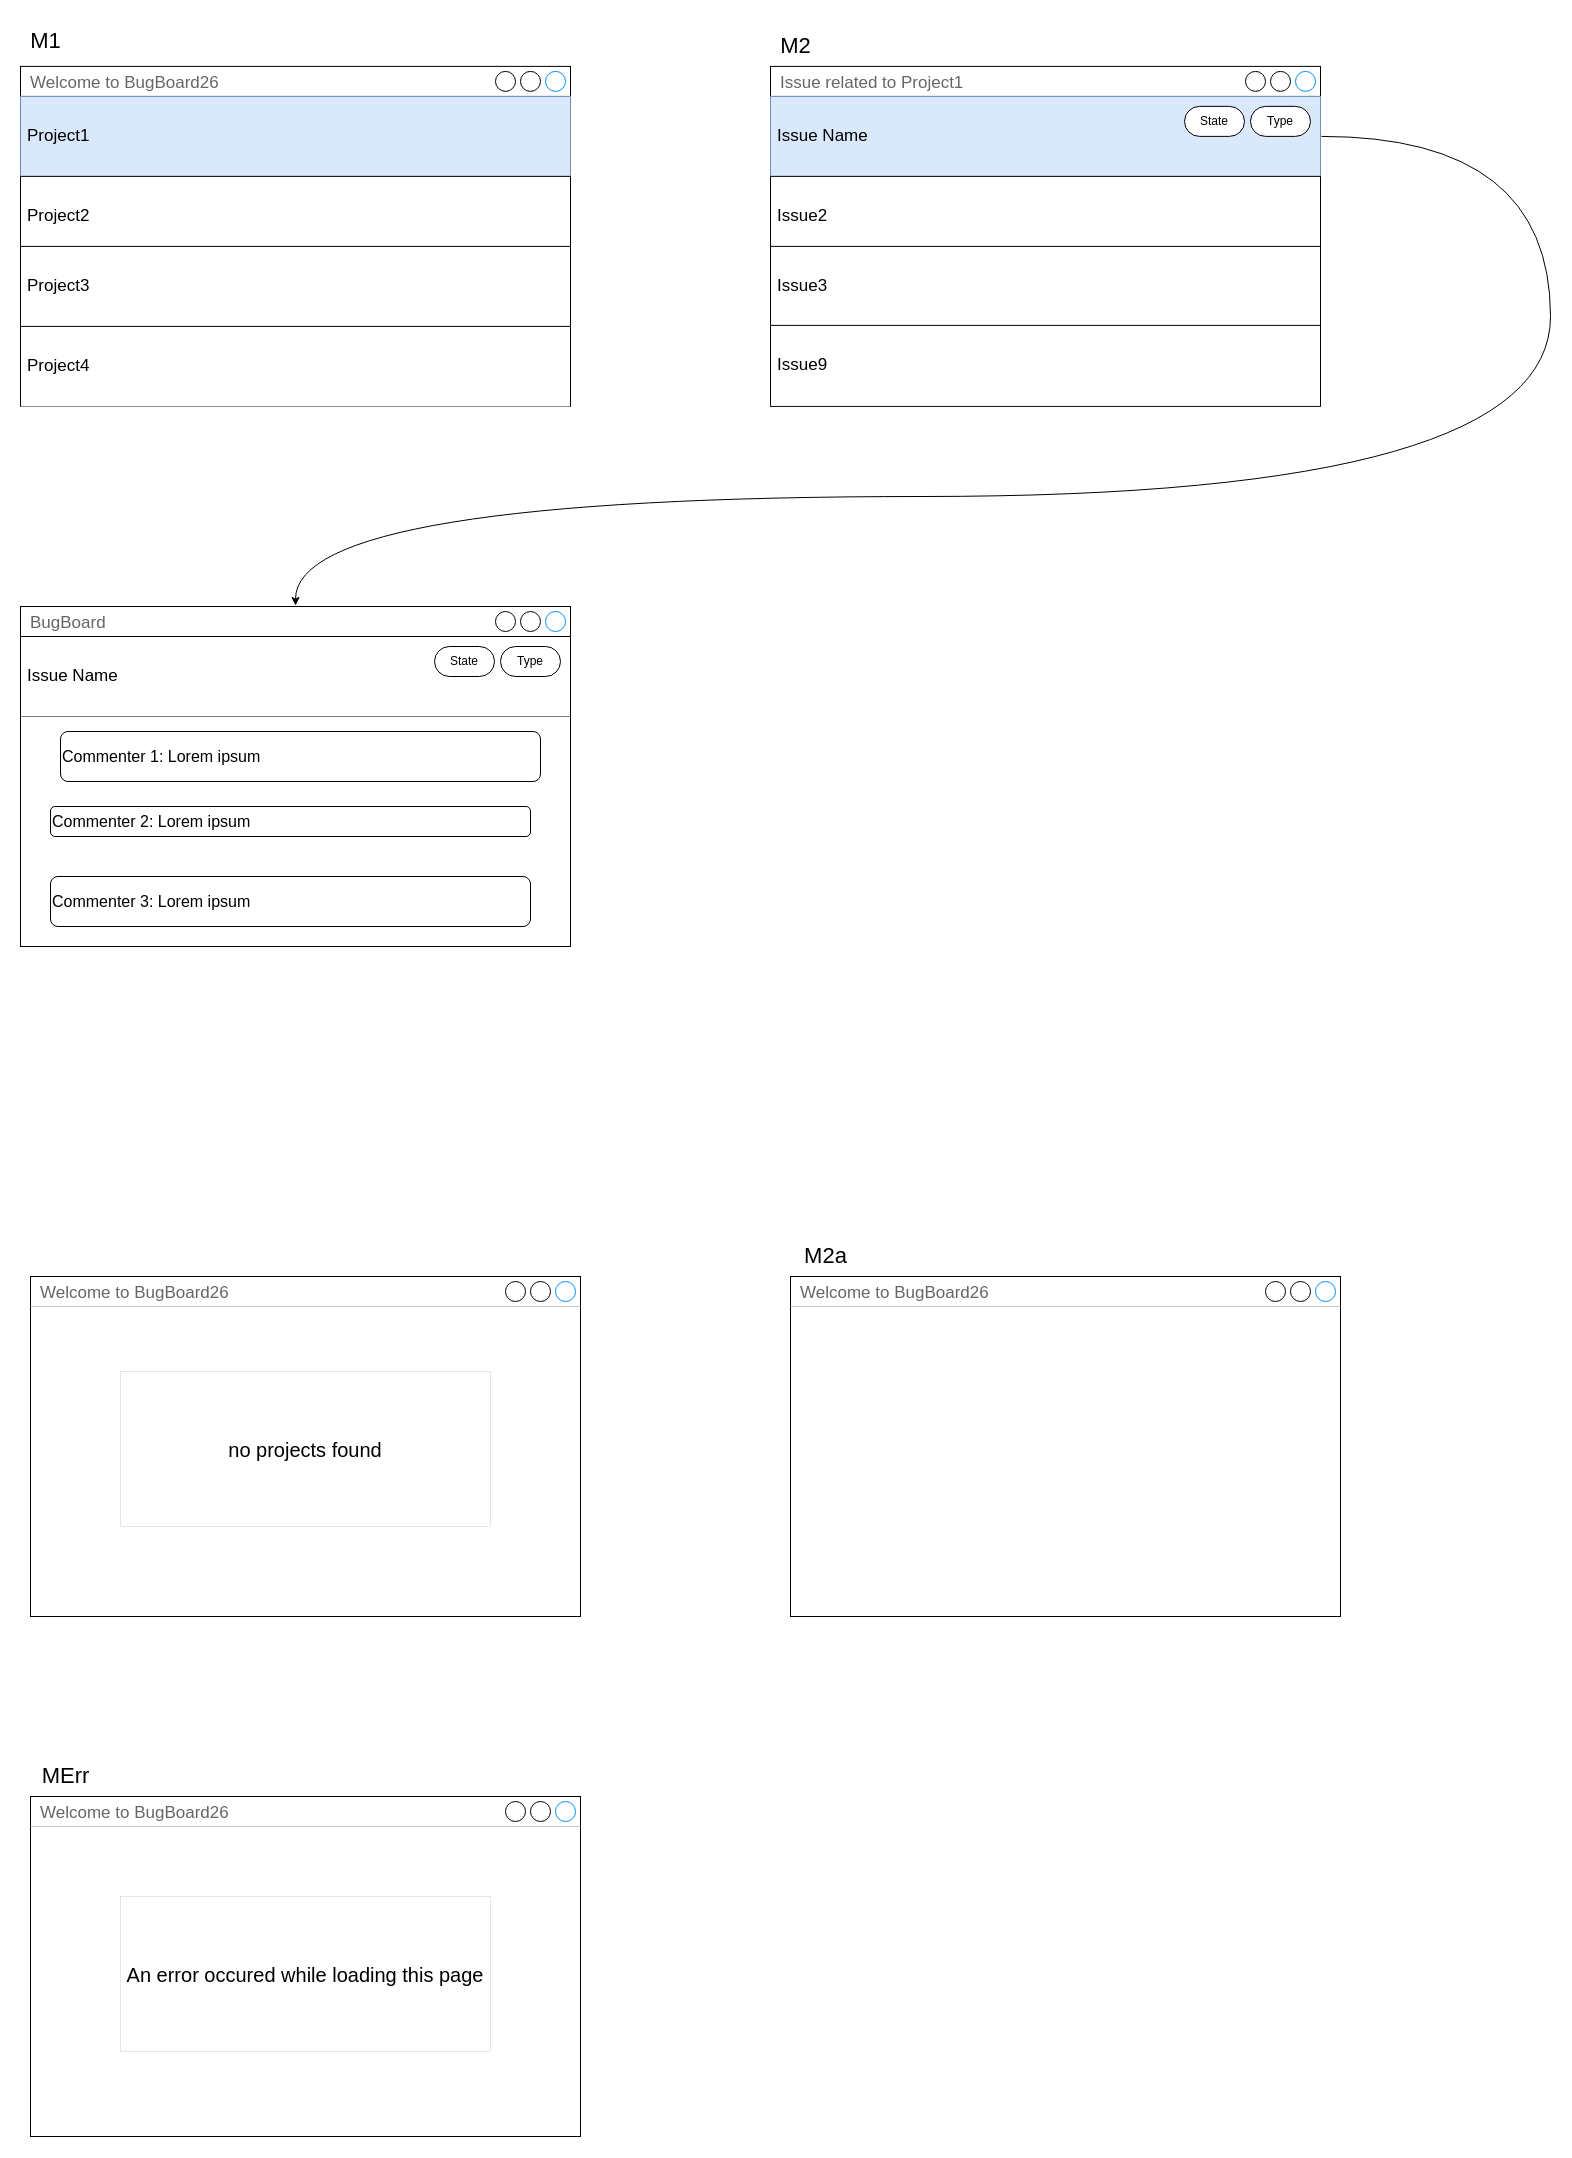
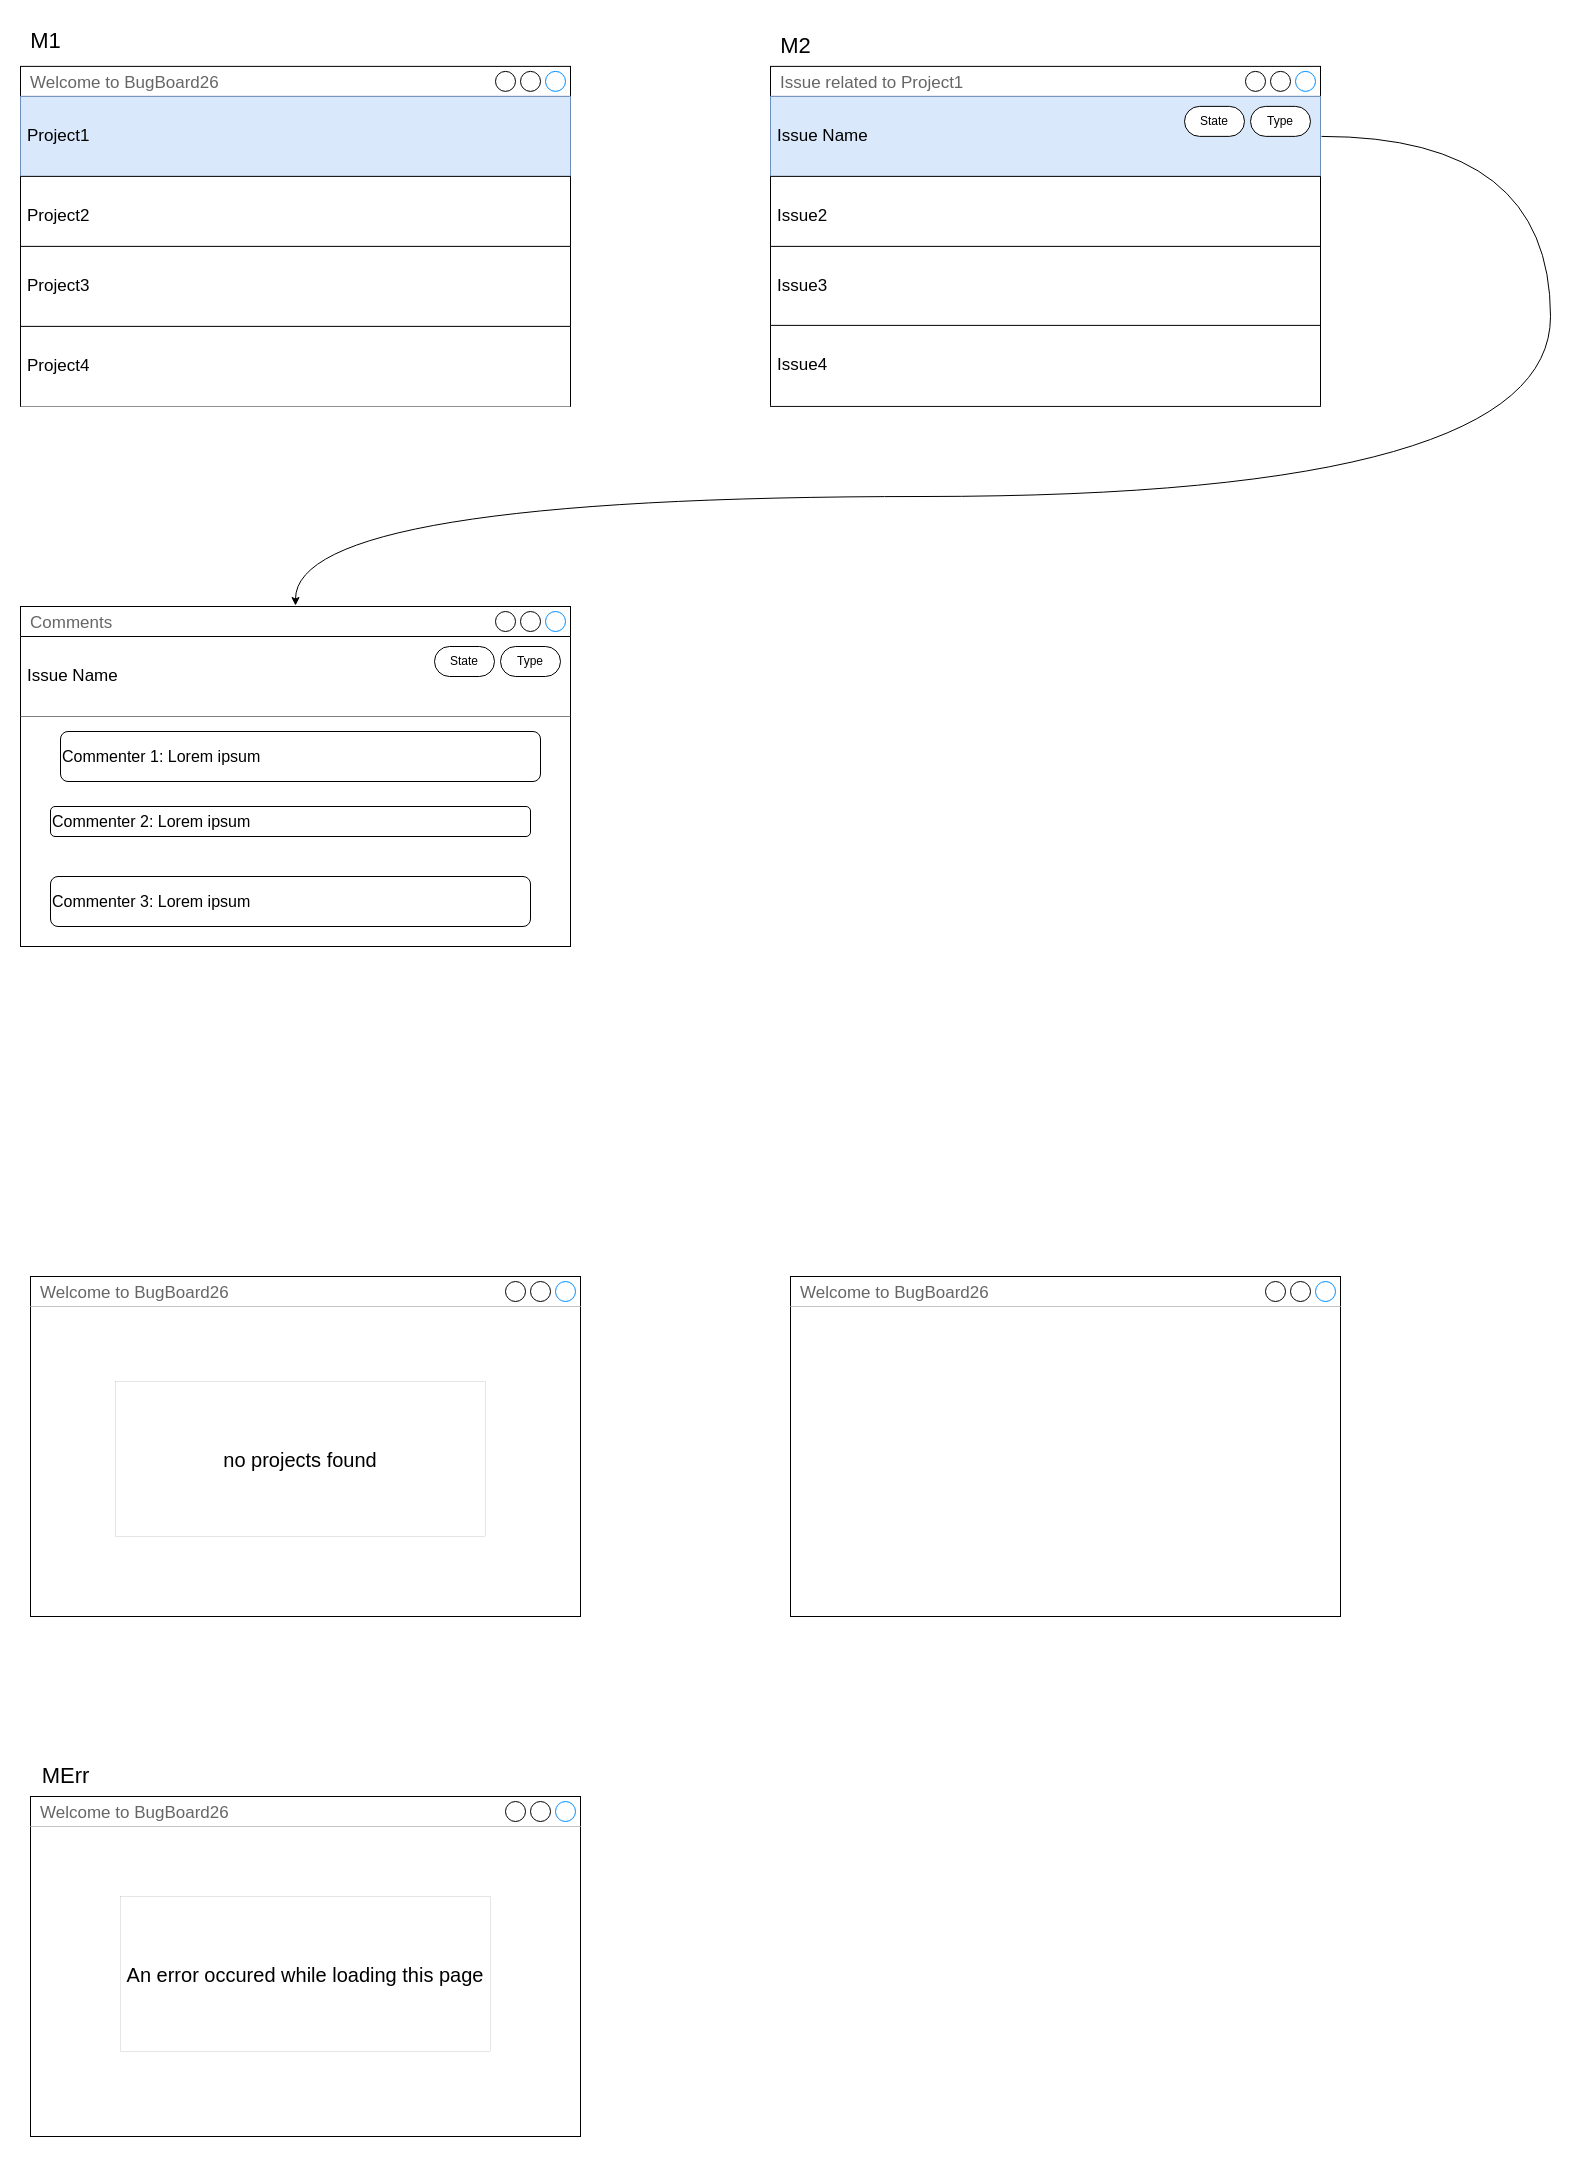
(806, 366) -> (806, 366)
(69, 624) -> (69, 624)
(826, 1257) -> none
(306, 1449) -> (301, 1459)
